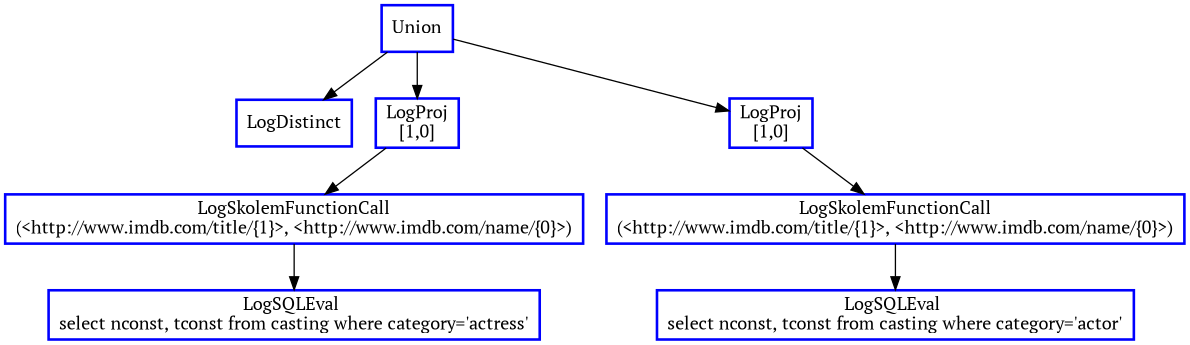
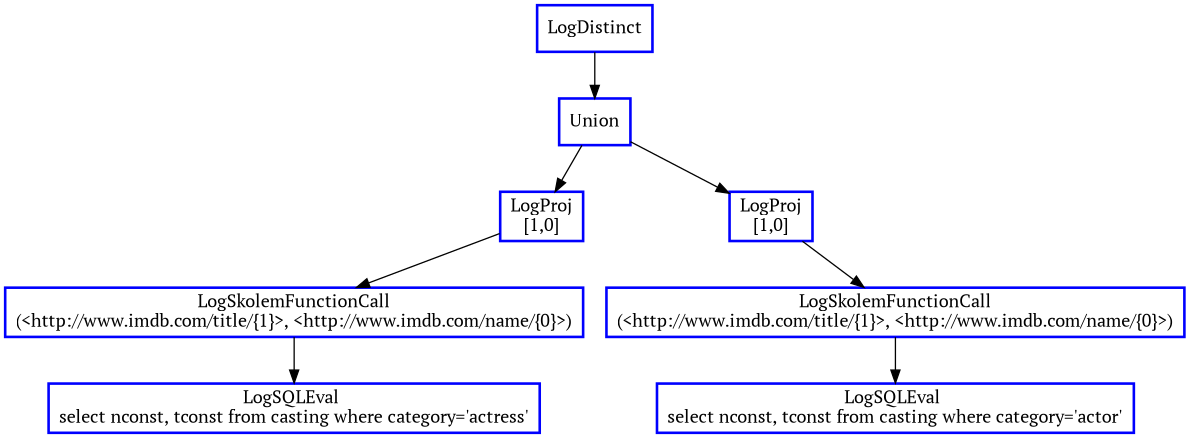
(361, 72) -> (595, 69)
